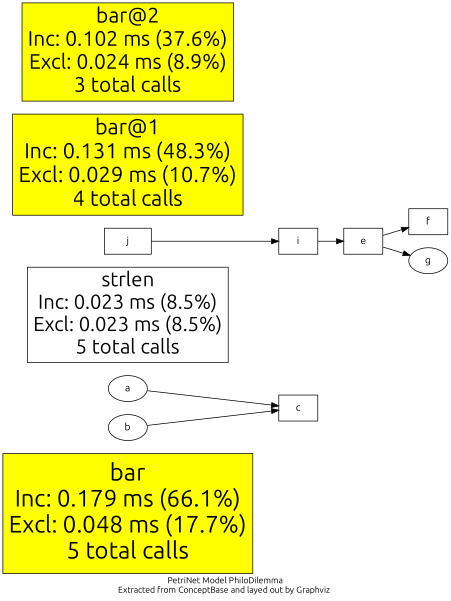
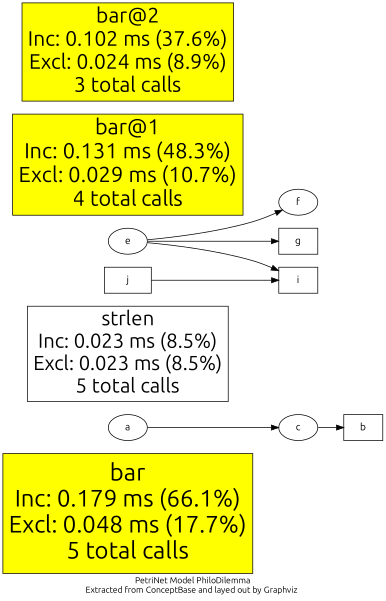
(428, 222) -> (298, 202)
(327, 241) -> (211, 251)
(363, 241) -> (128, 241)
(428, 261) -> (298, 241)
(298, 408) -> (298, 428)
(209, 418) -> (327, 428)
(128, 428) -> (363, 428)
